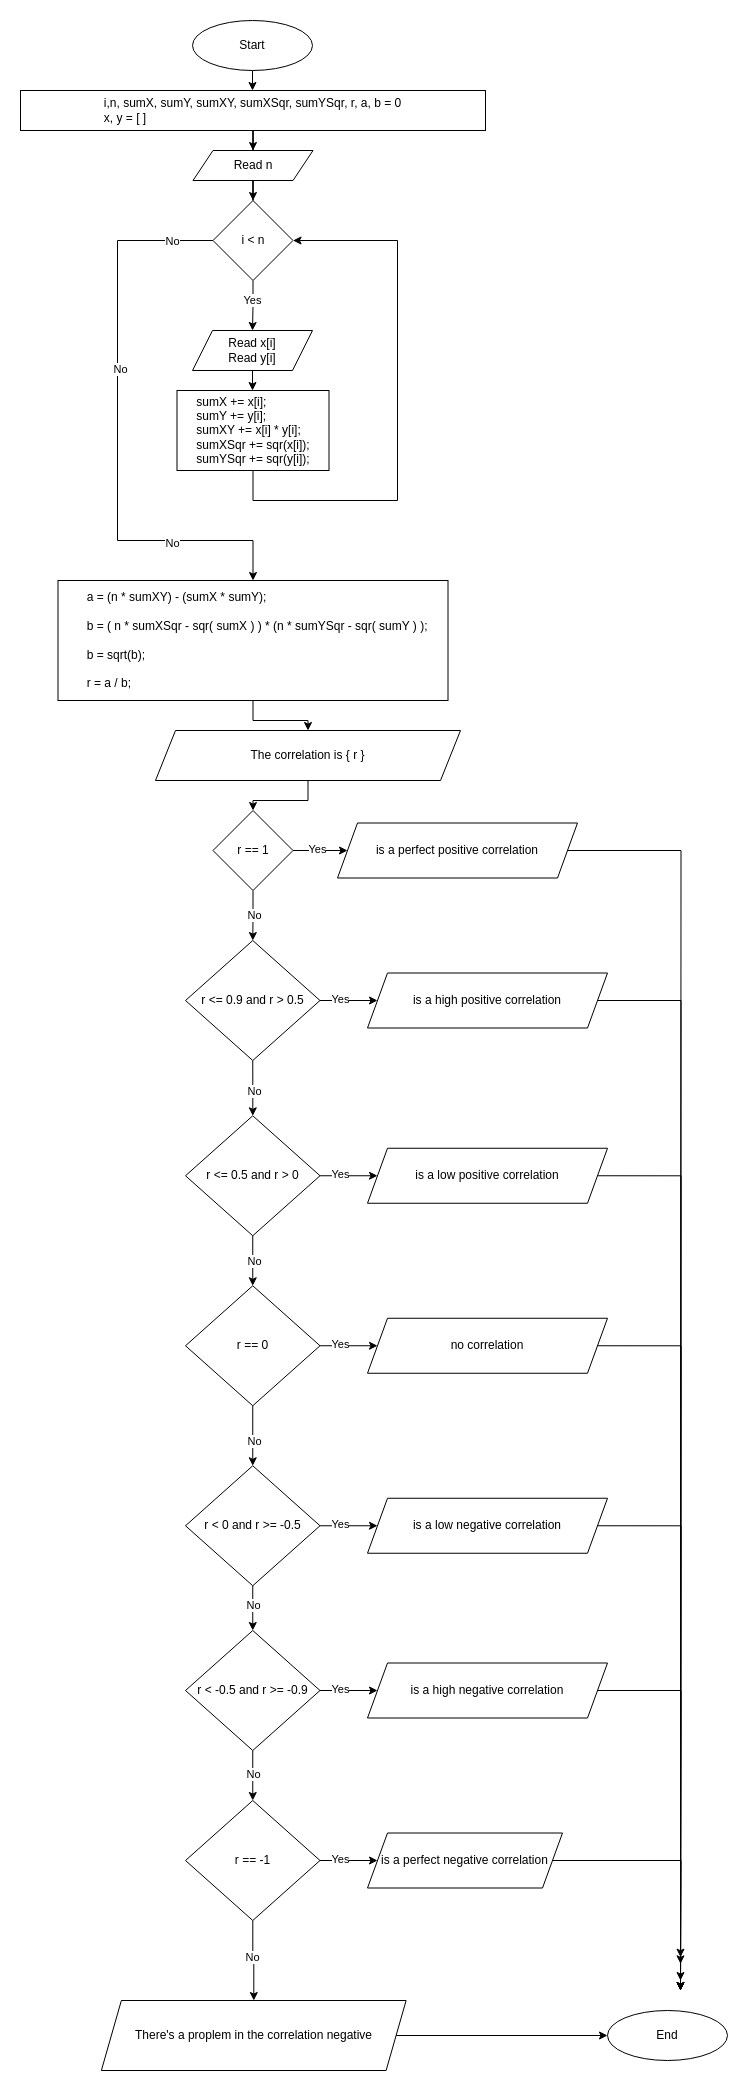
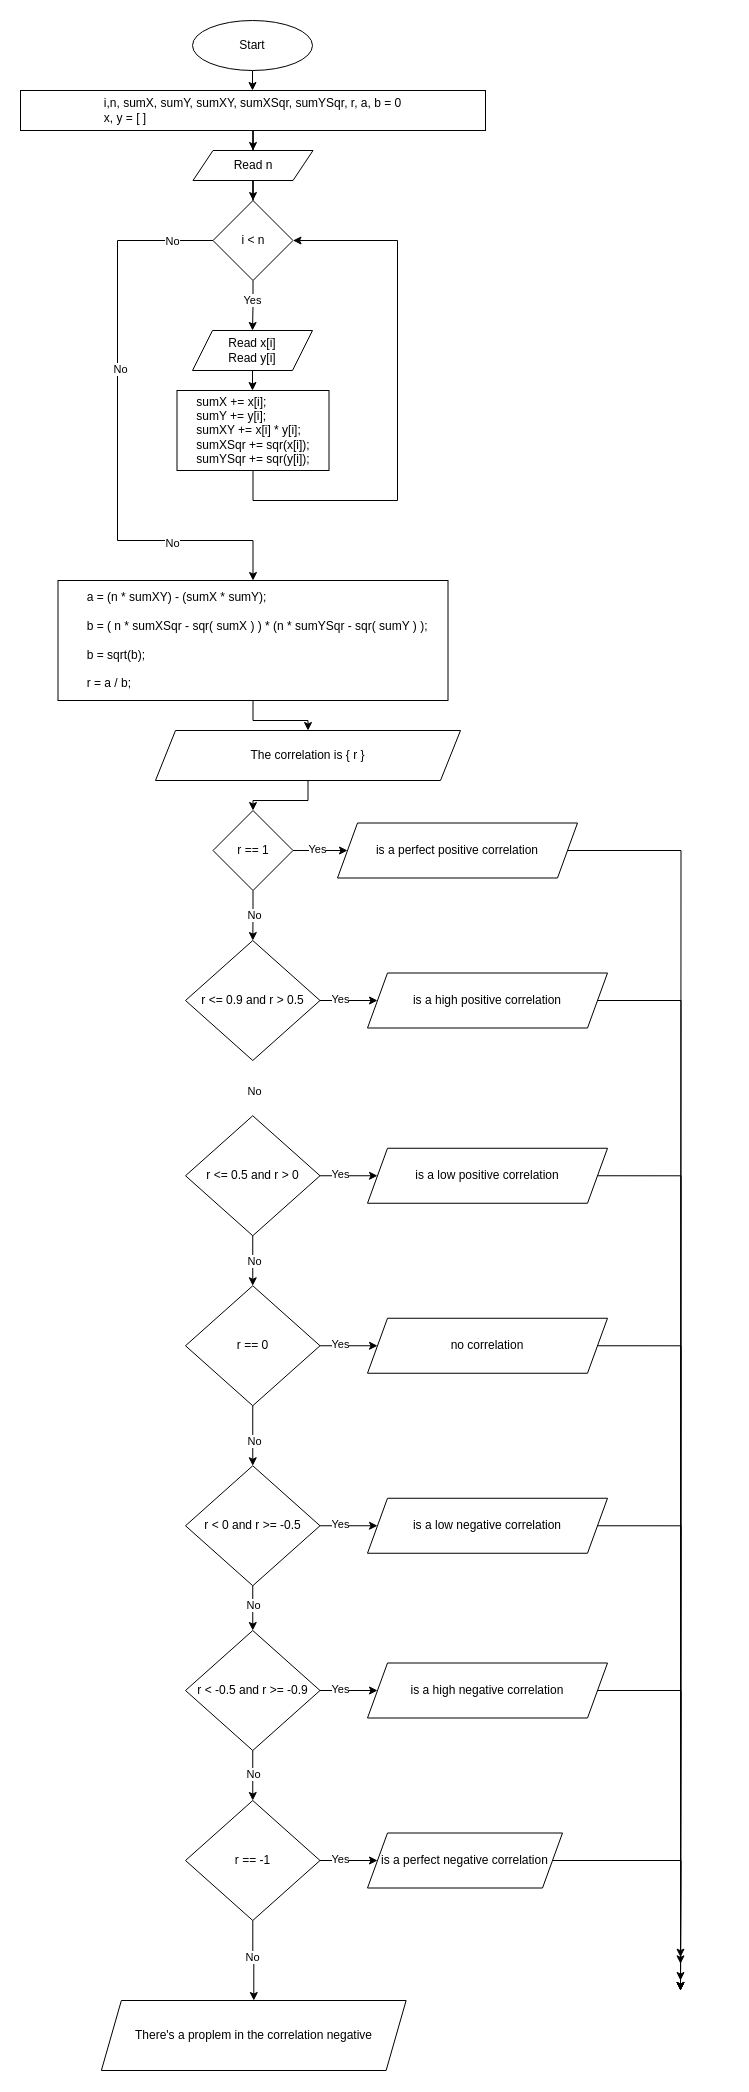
(253, 1073) -> none
(498, 2036) -> none
(668, 2036) -> none
